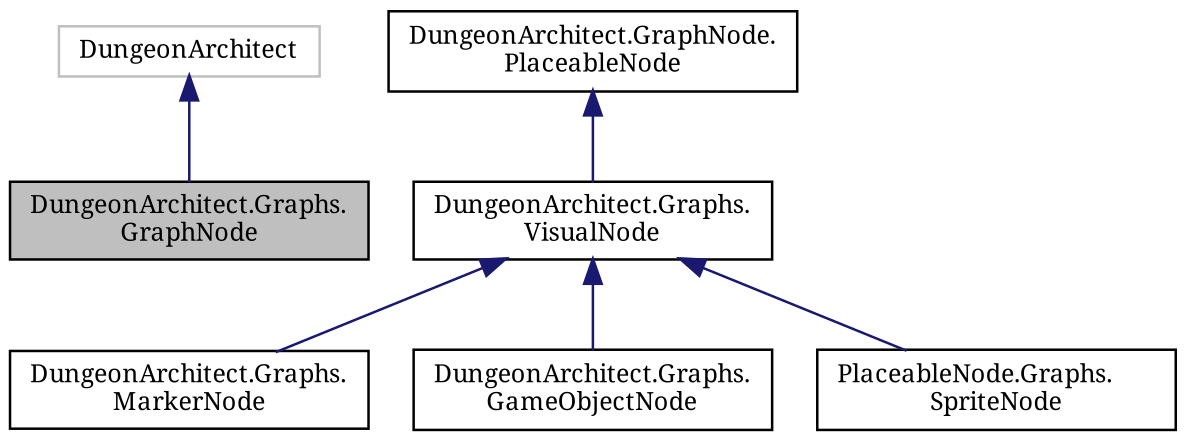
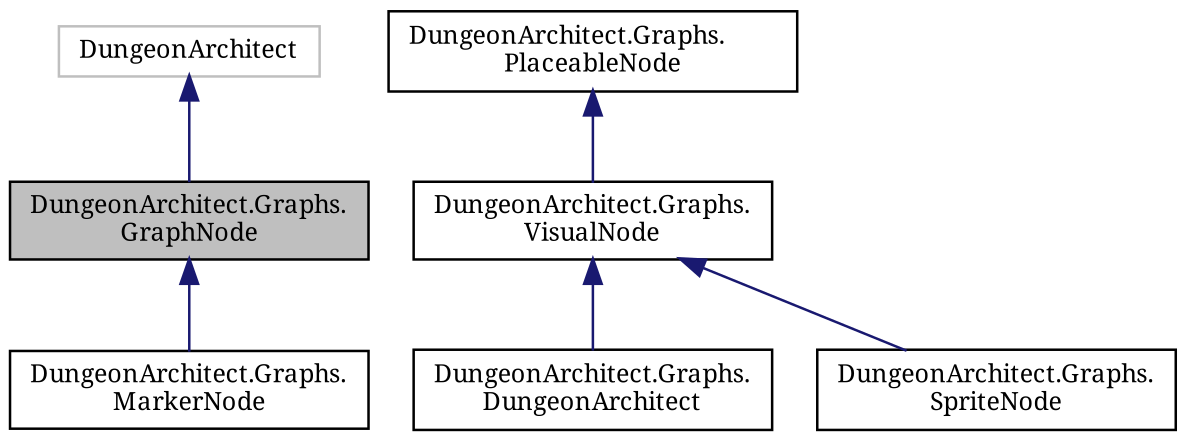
(593, 51) -> (593, 51)
(379, 310) -> (189, 318)
(593, 390) -> (593, 390)
(997, 390) -> (997, 390)
